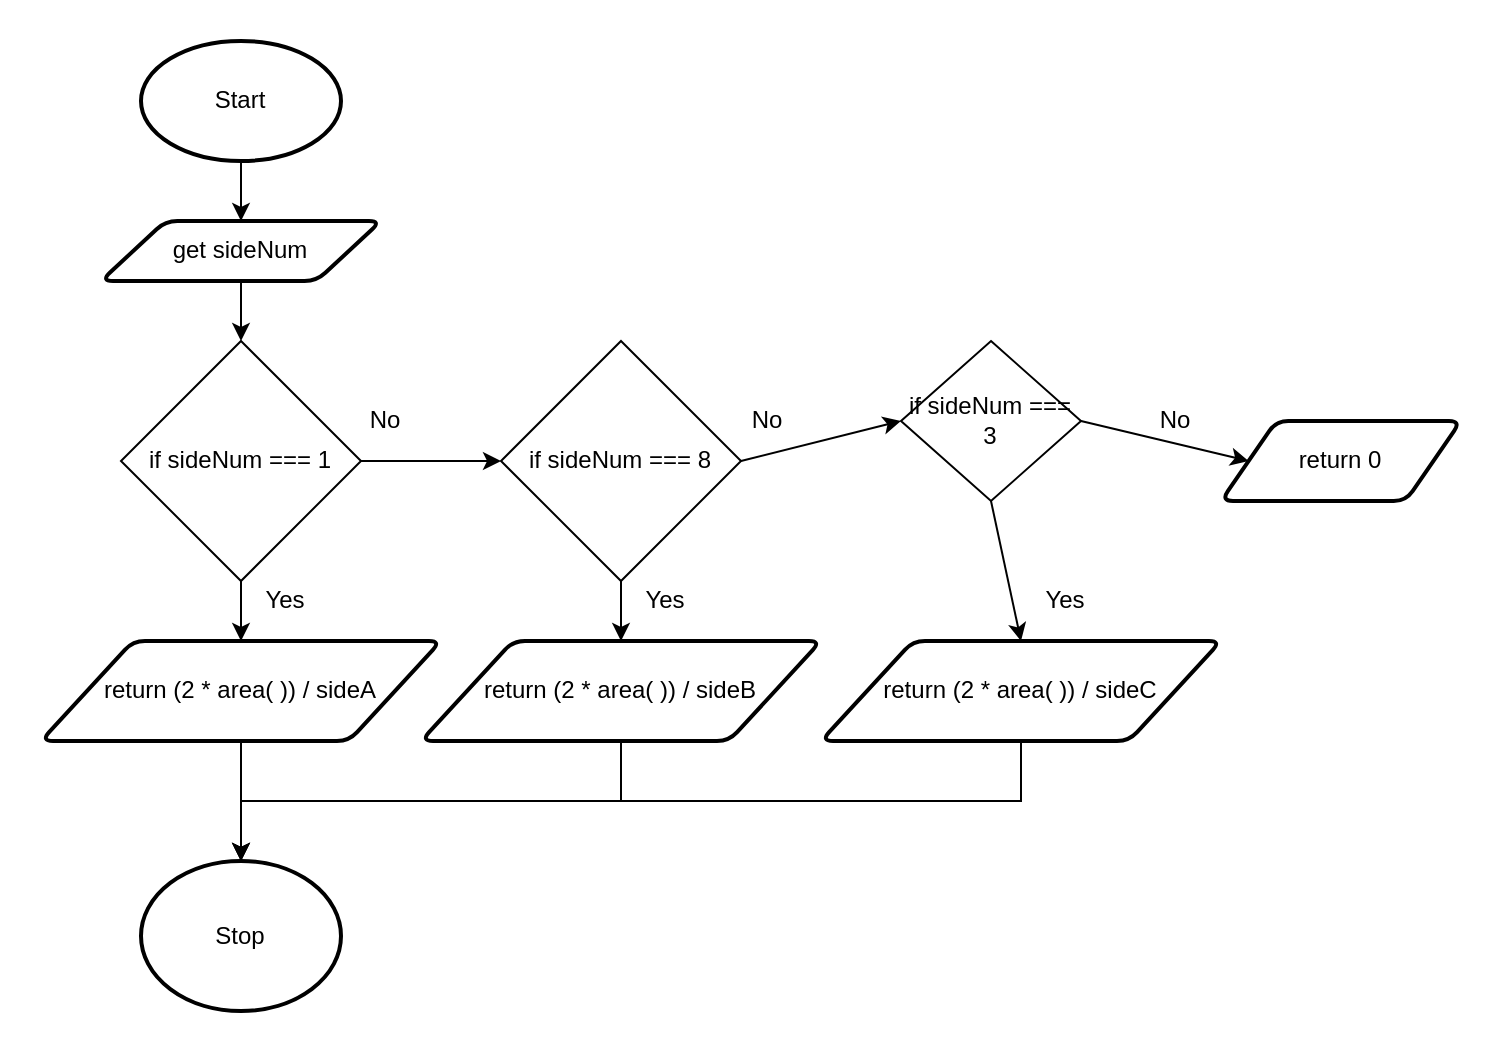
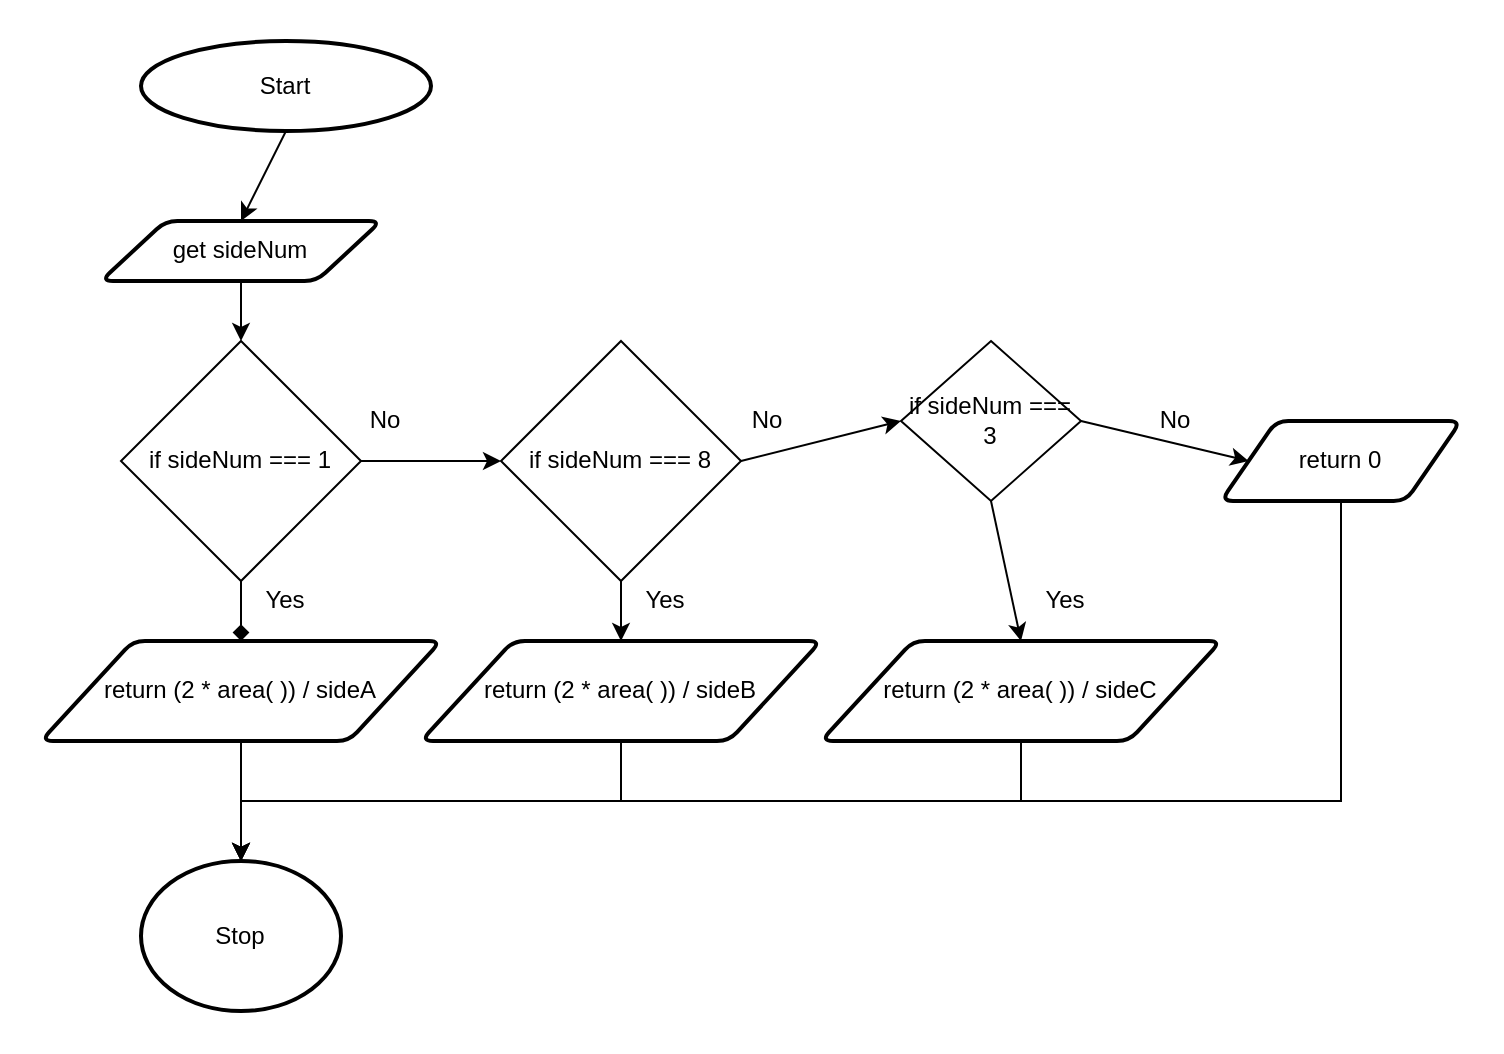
(241, 101) -> (286, 86)
(241, 626) -> (241, 625)
none -> (1333, 801)
